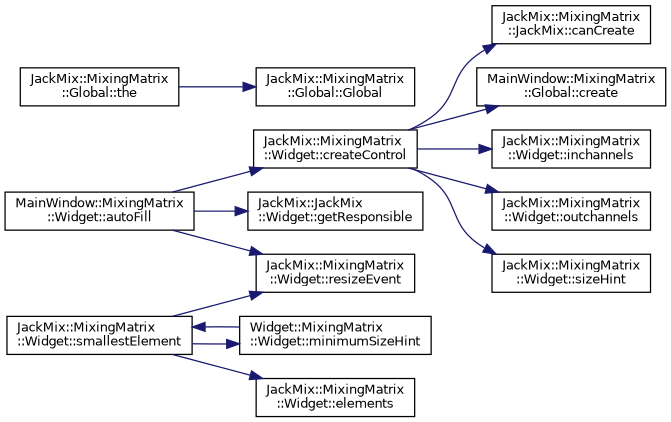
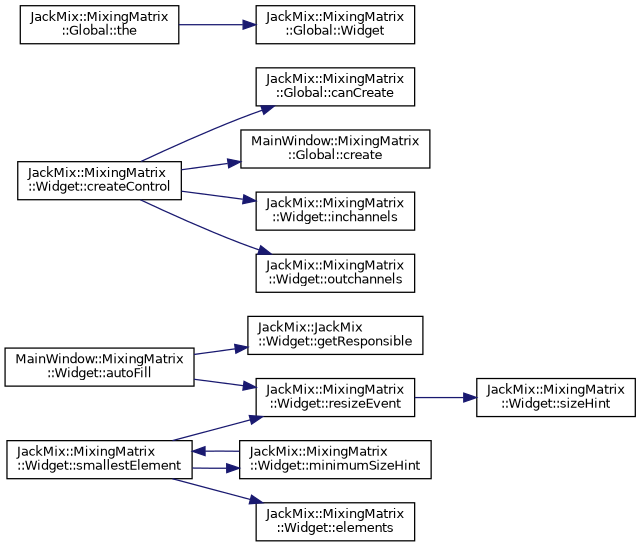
(571, 25) -> (335, 87)
(335, 87) -> (335, 25)
(211, 182) -> none
(451, 205) -> (439, 398)
(335, 335) -> (335, 460)
